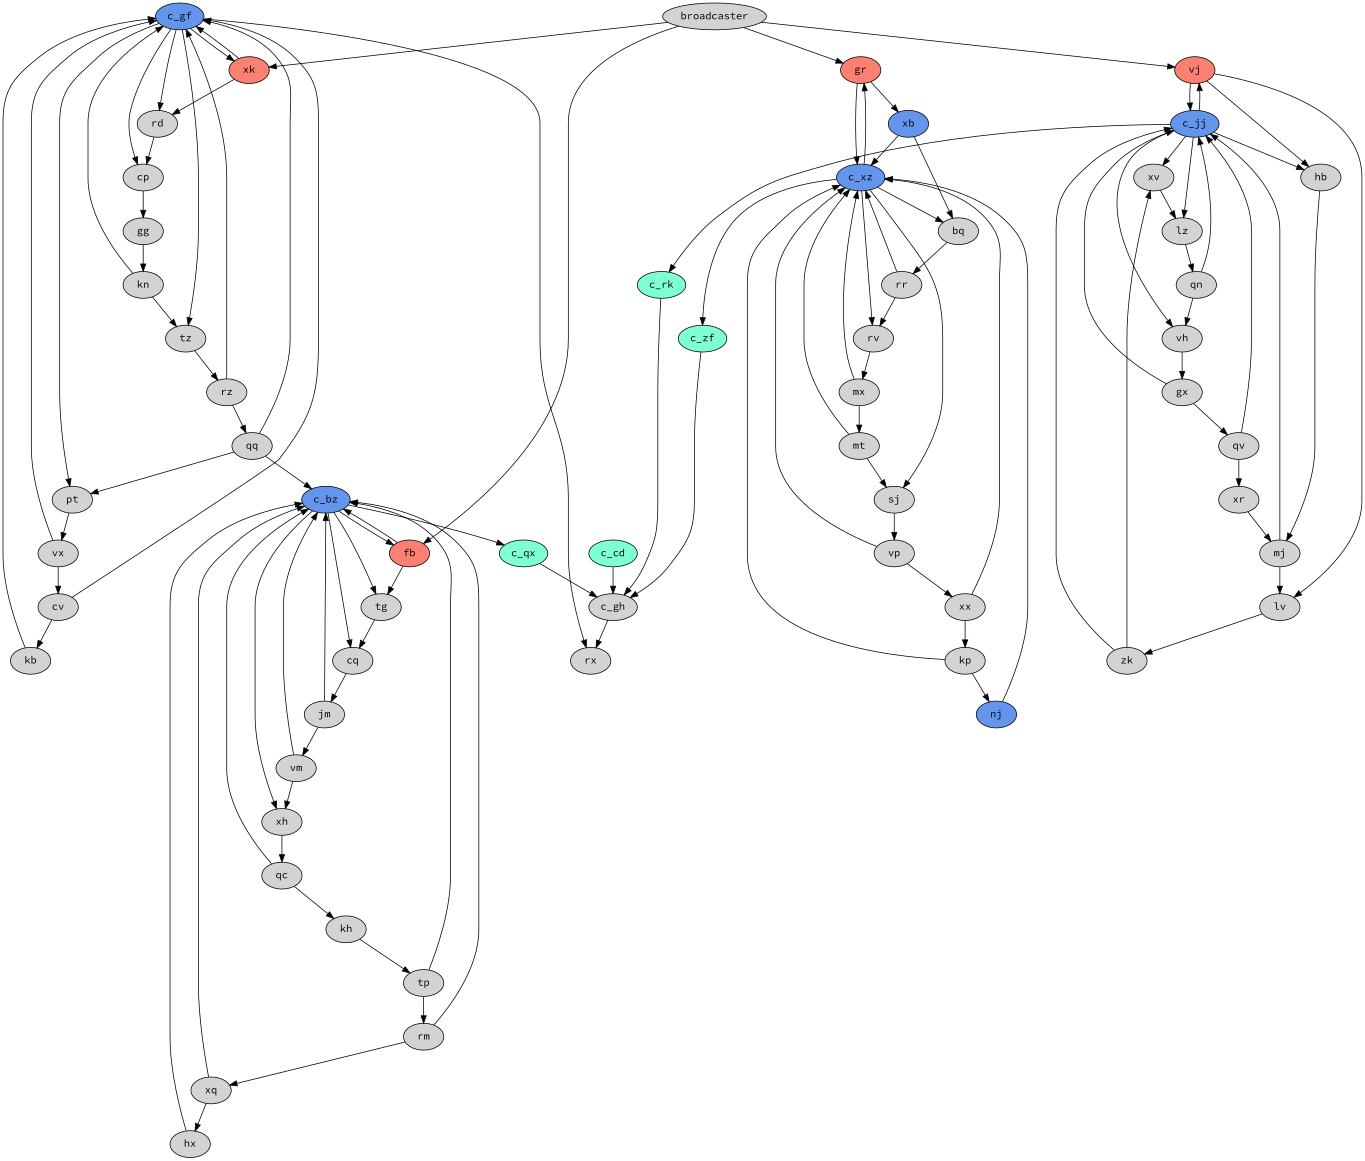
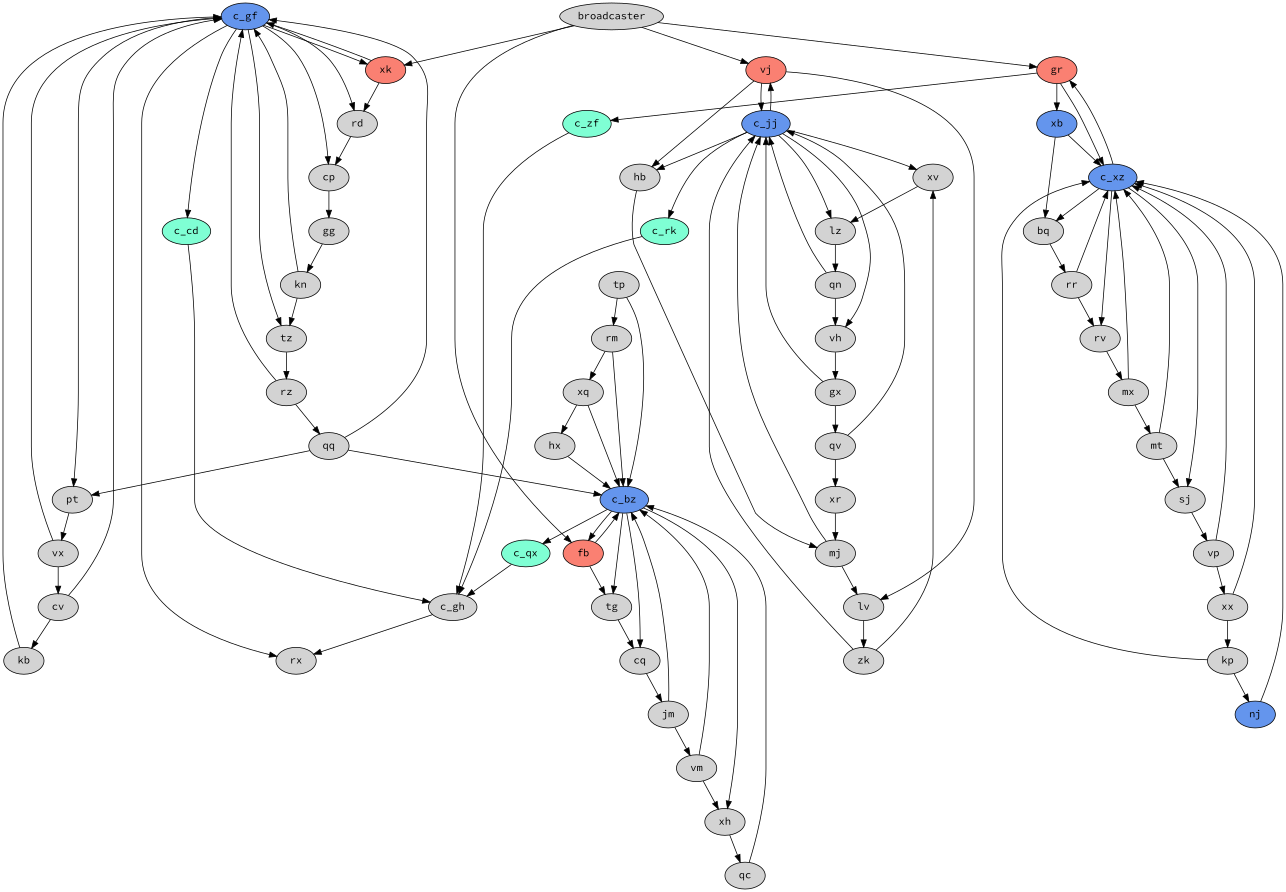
none -> (203, 117)
(737, 217) -> (828, 96)
(346, 929) -> none
